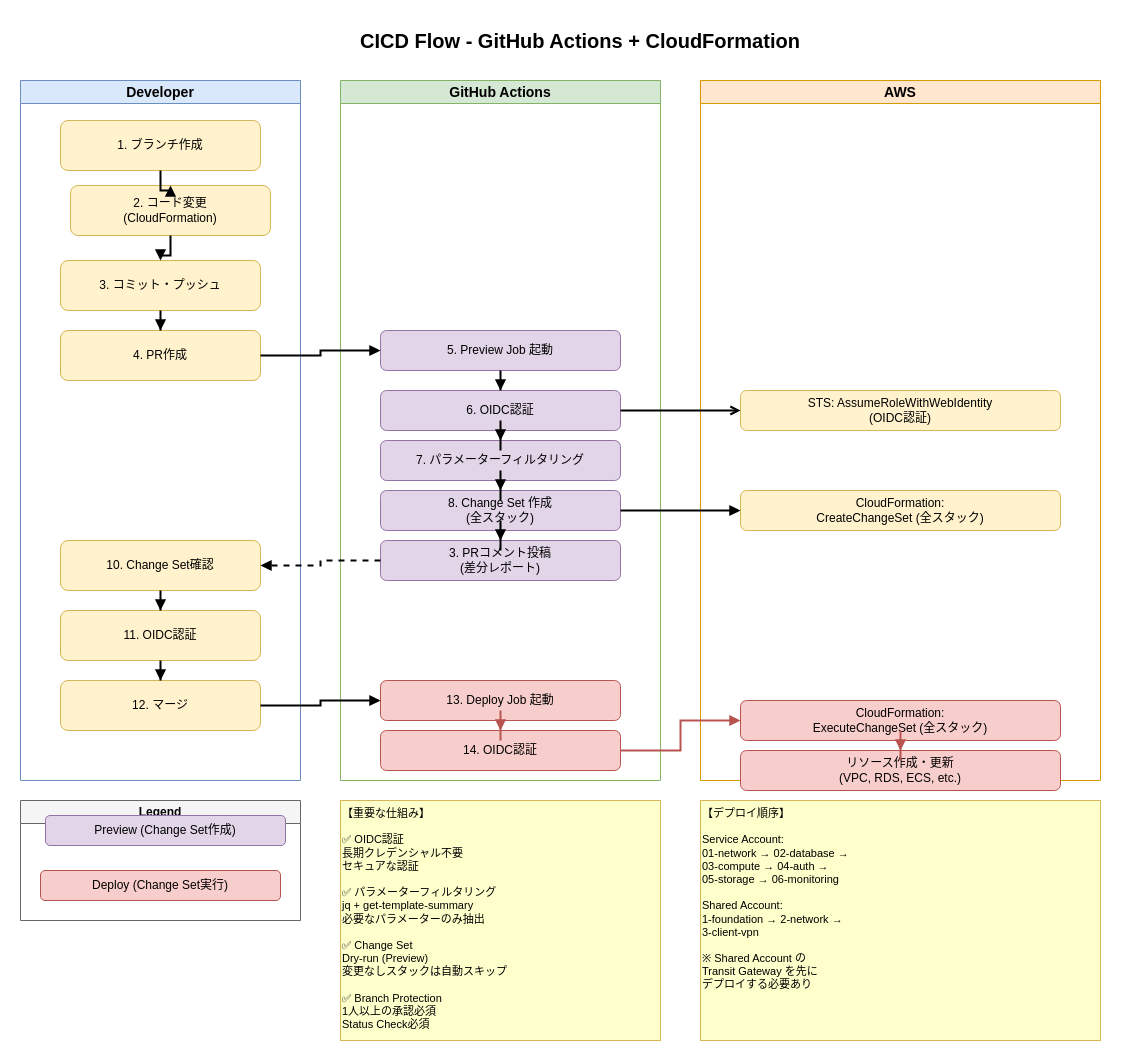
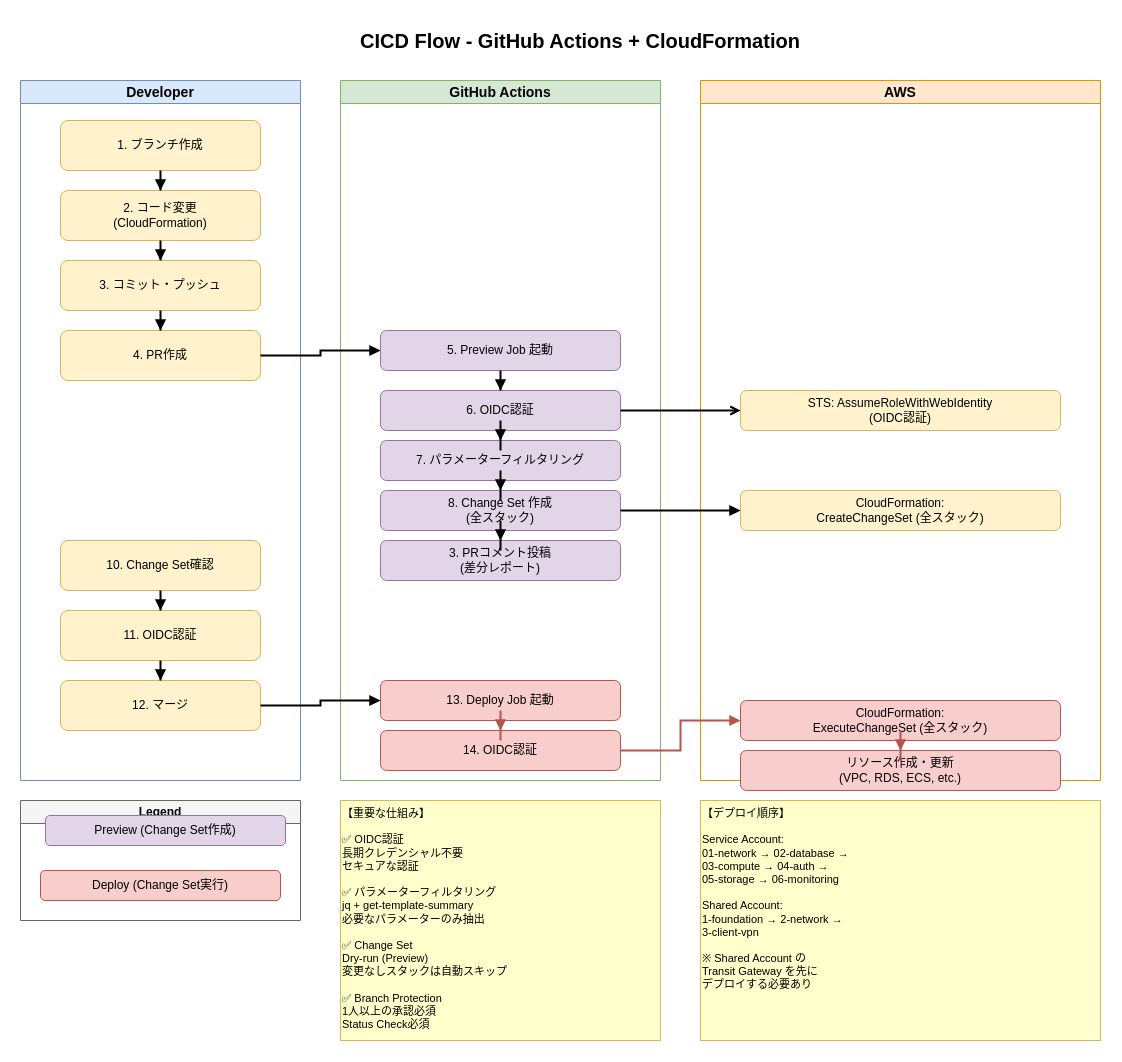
(171, 211) -> (161, 216)
(324, 561) -> none
